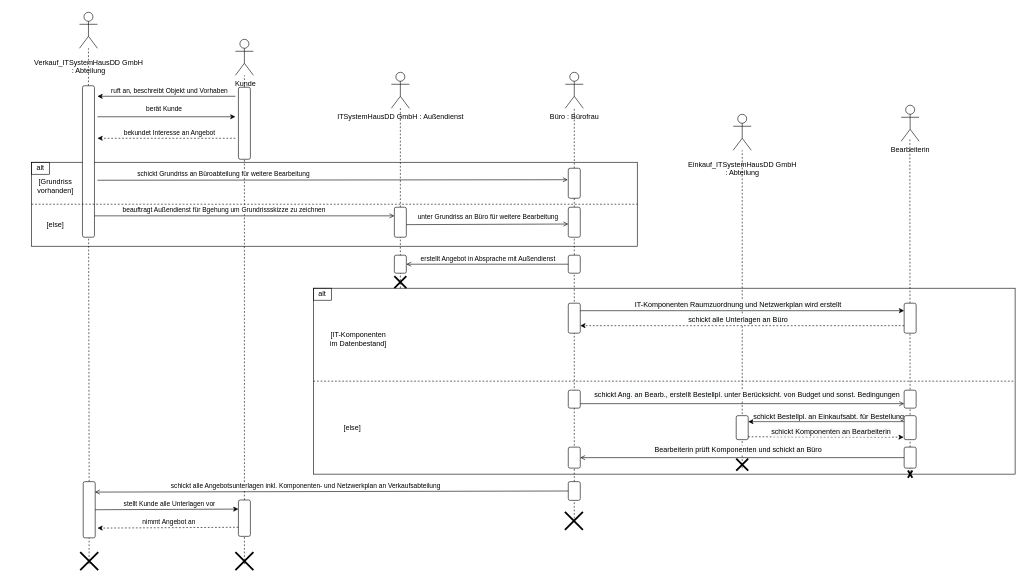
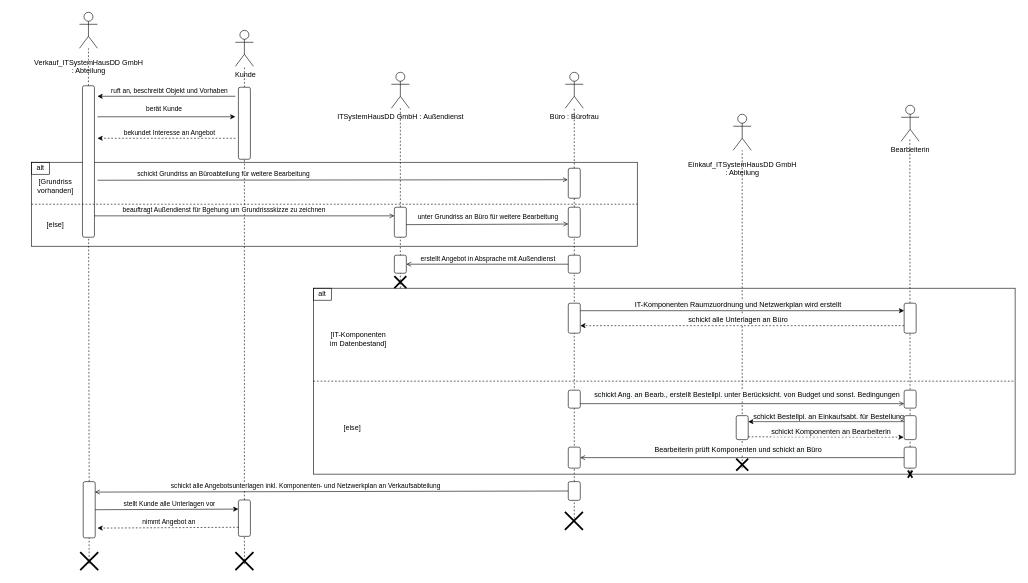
(245, 57) -> (245, 48)
